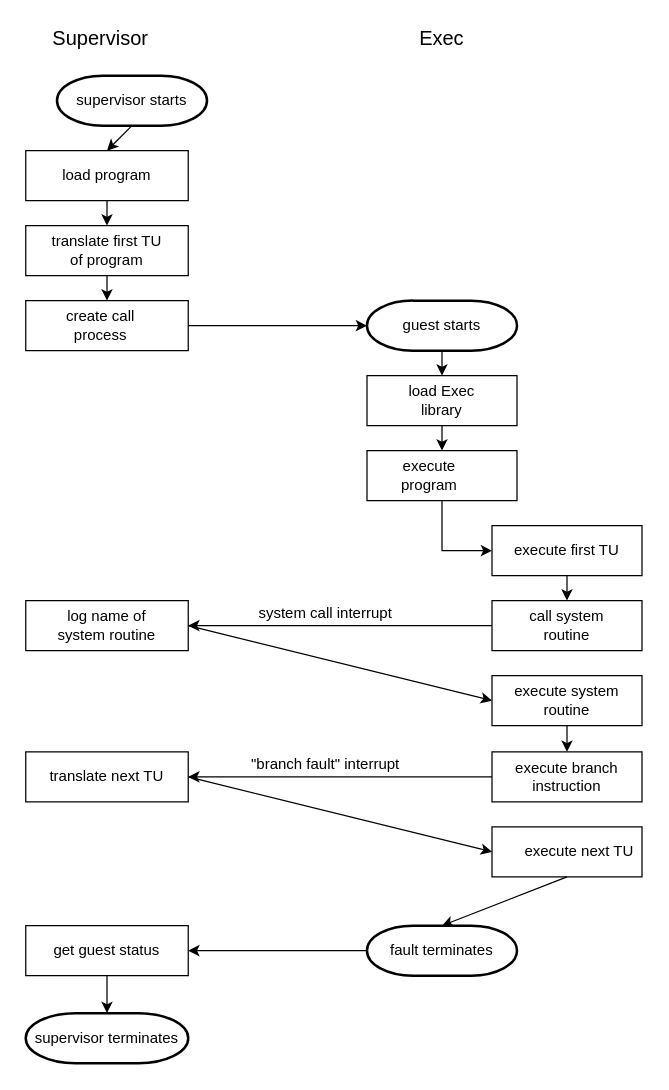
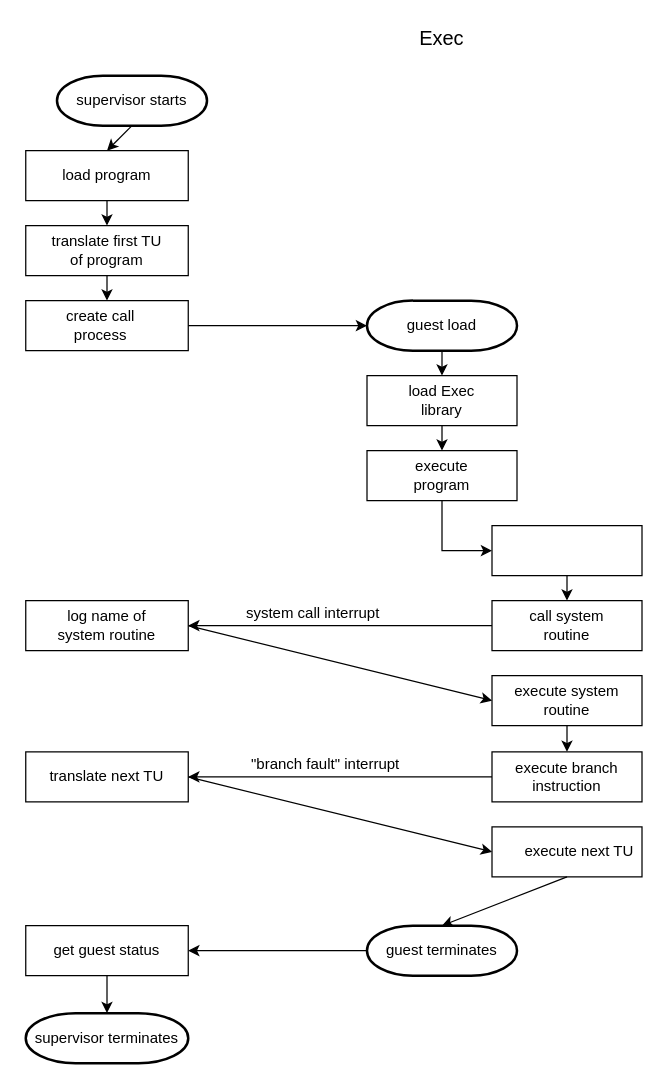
(101, 38) -> none
(442, 326) -> (442, 326)
(429, 476) -> (442, 476)
(567, 551) -> none
(326, 613) -> (313, 613)
(442, 951) -> (442, 951)
